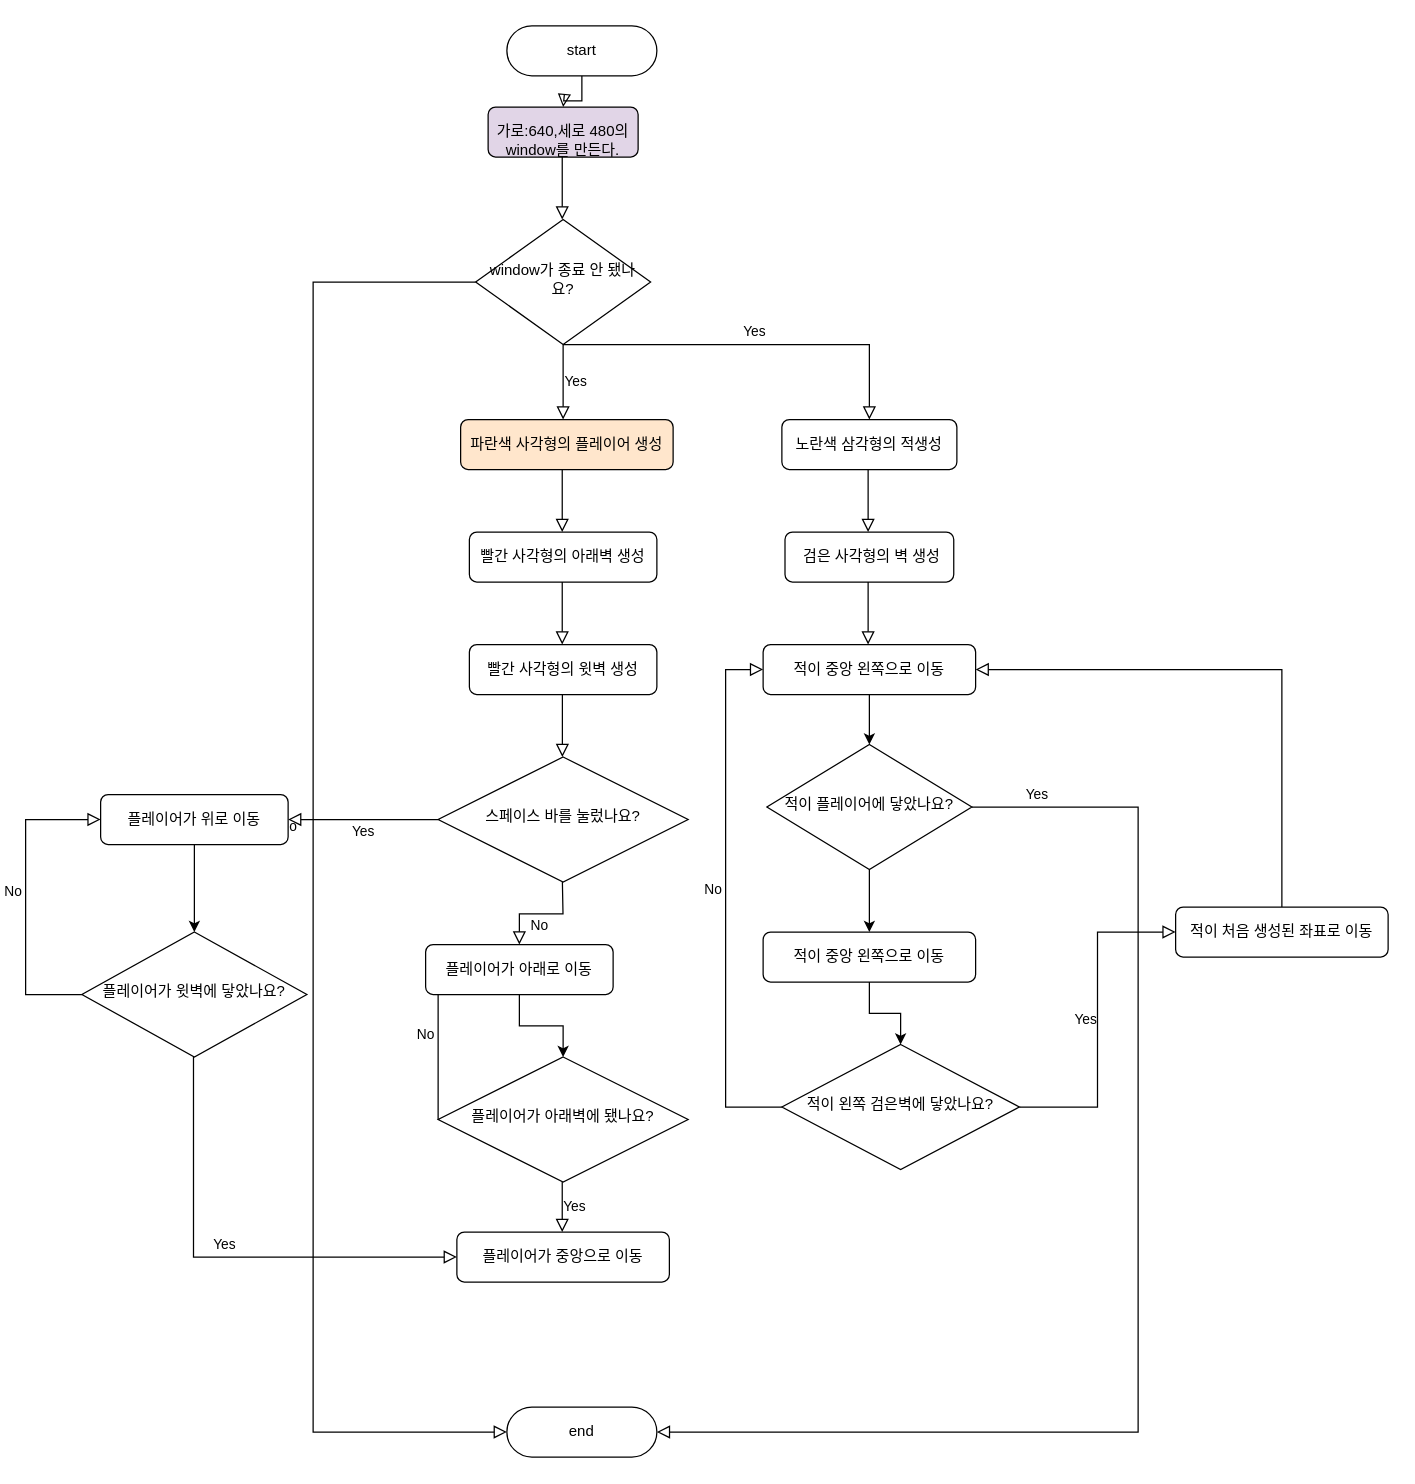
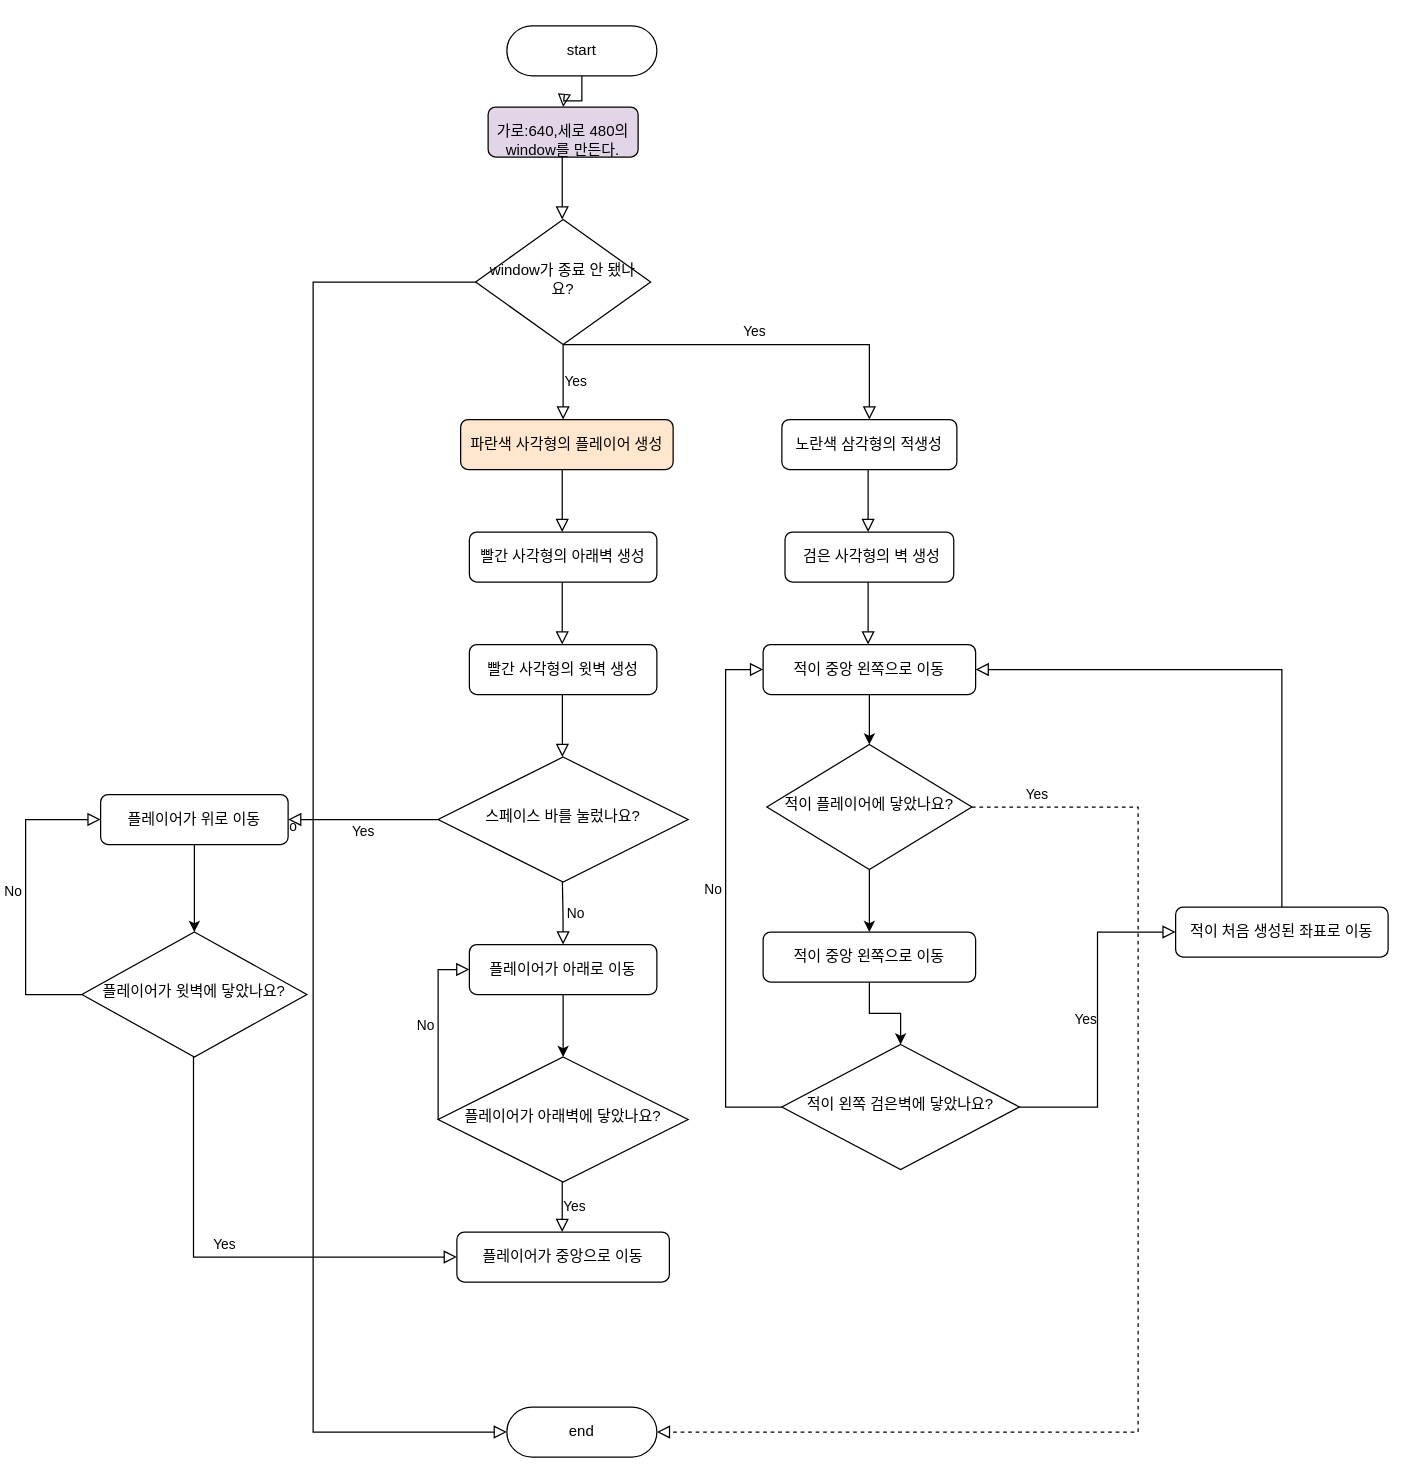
(519, 969) -> (563, 969)
(563, 1117) -> (563, 1117)
(1138, 1271) -> (1138, 1271)
